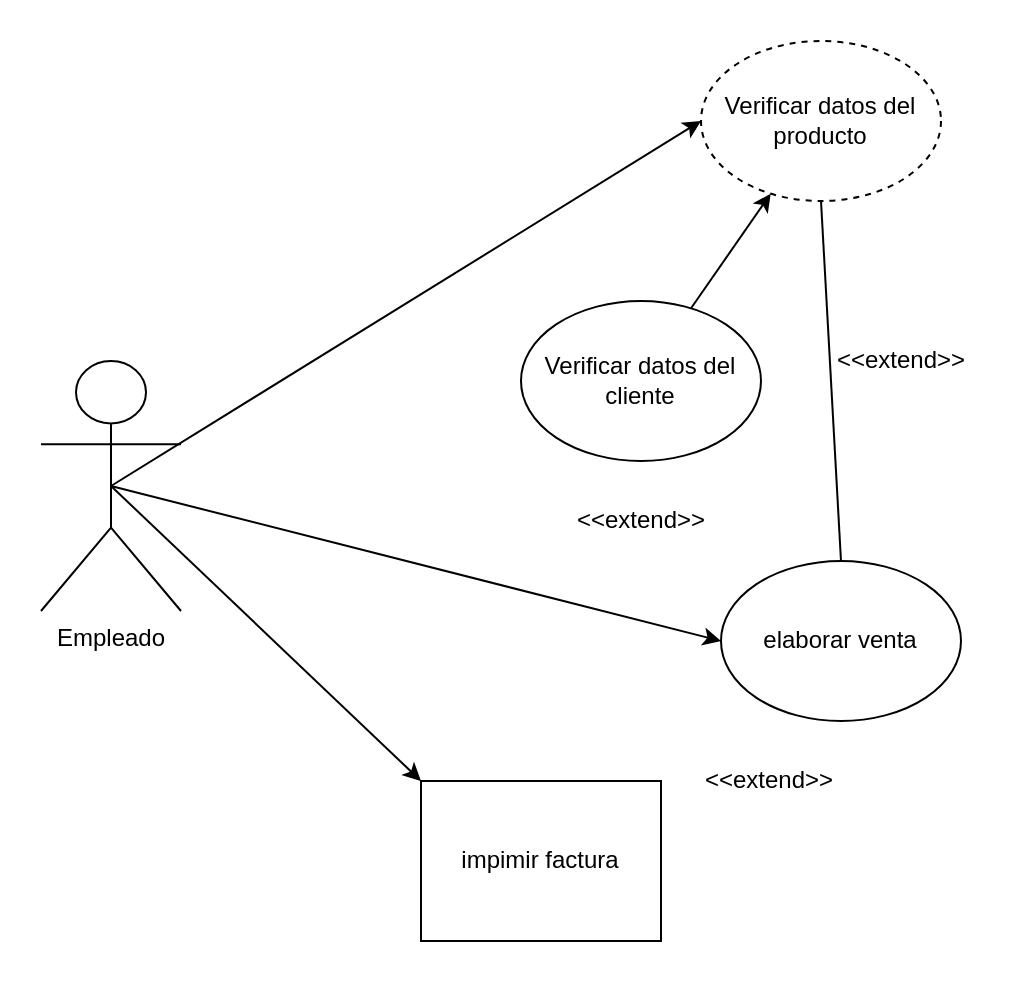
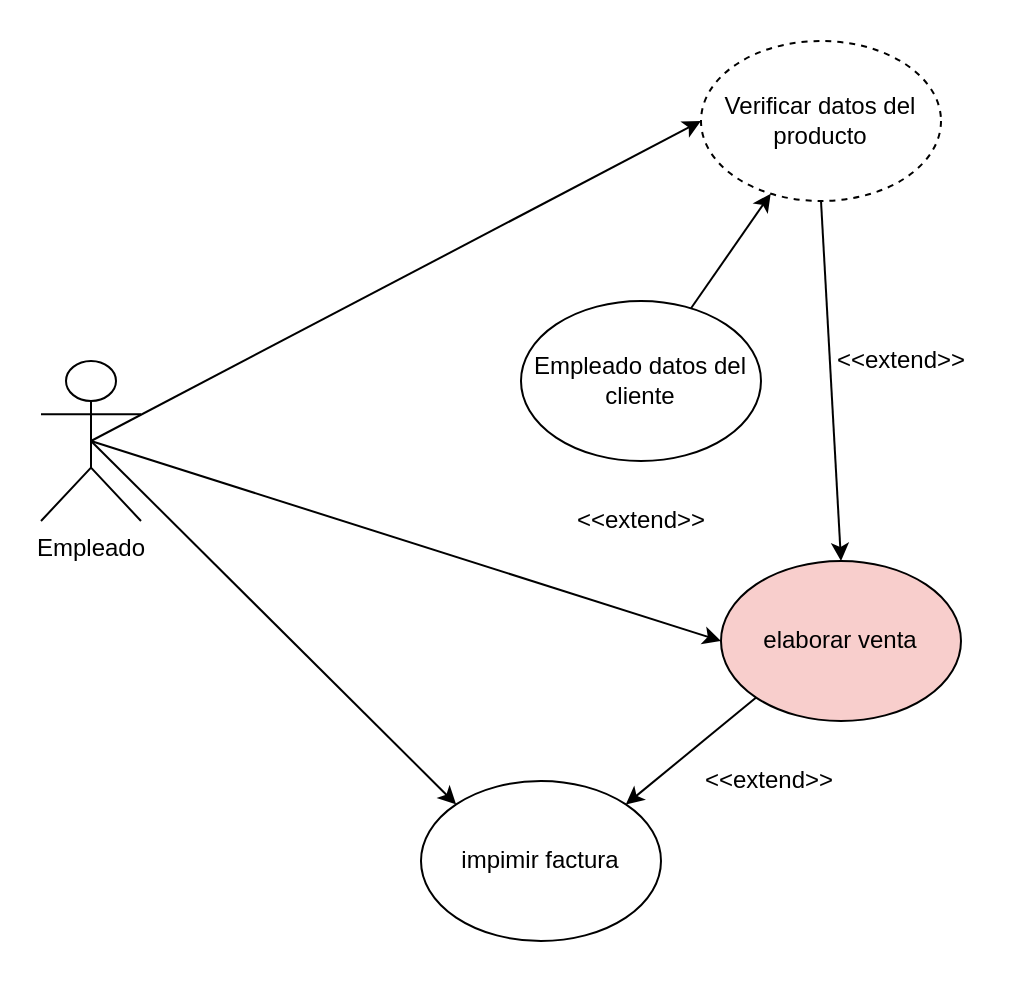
(641, 381) -> (641, 381)
(111, 486) -> (91, 441)
(840, 551) -> (840, 546)
(841, 641) -> (841, 641)
none -> (696, 747)
(541, 861) -> (541, 861)
